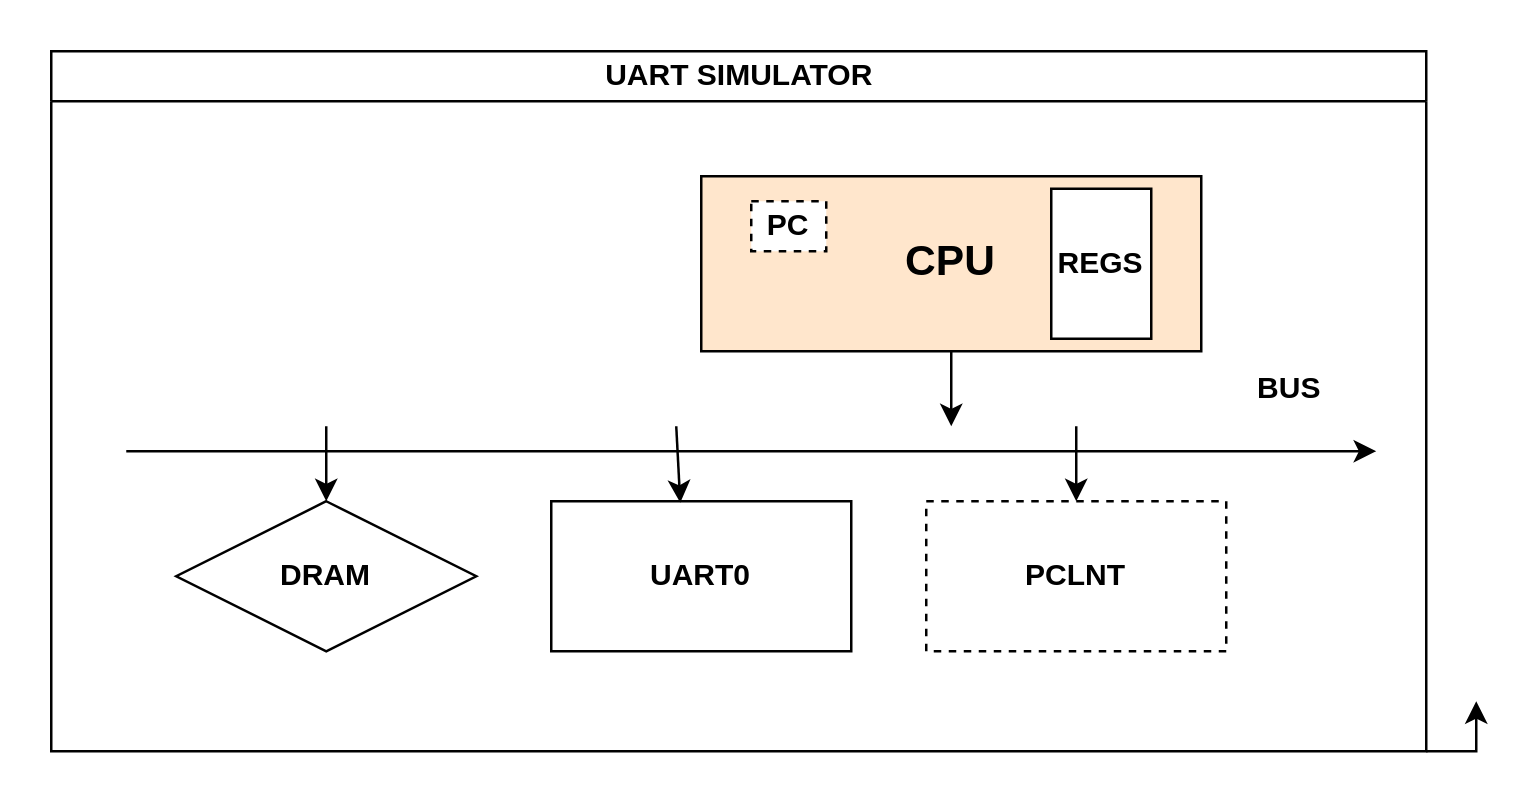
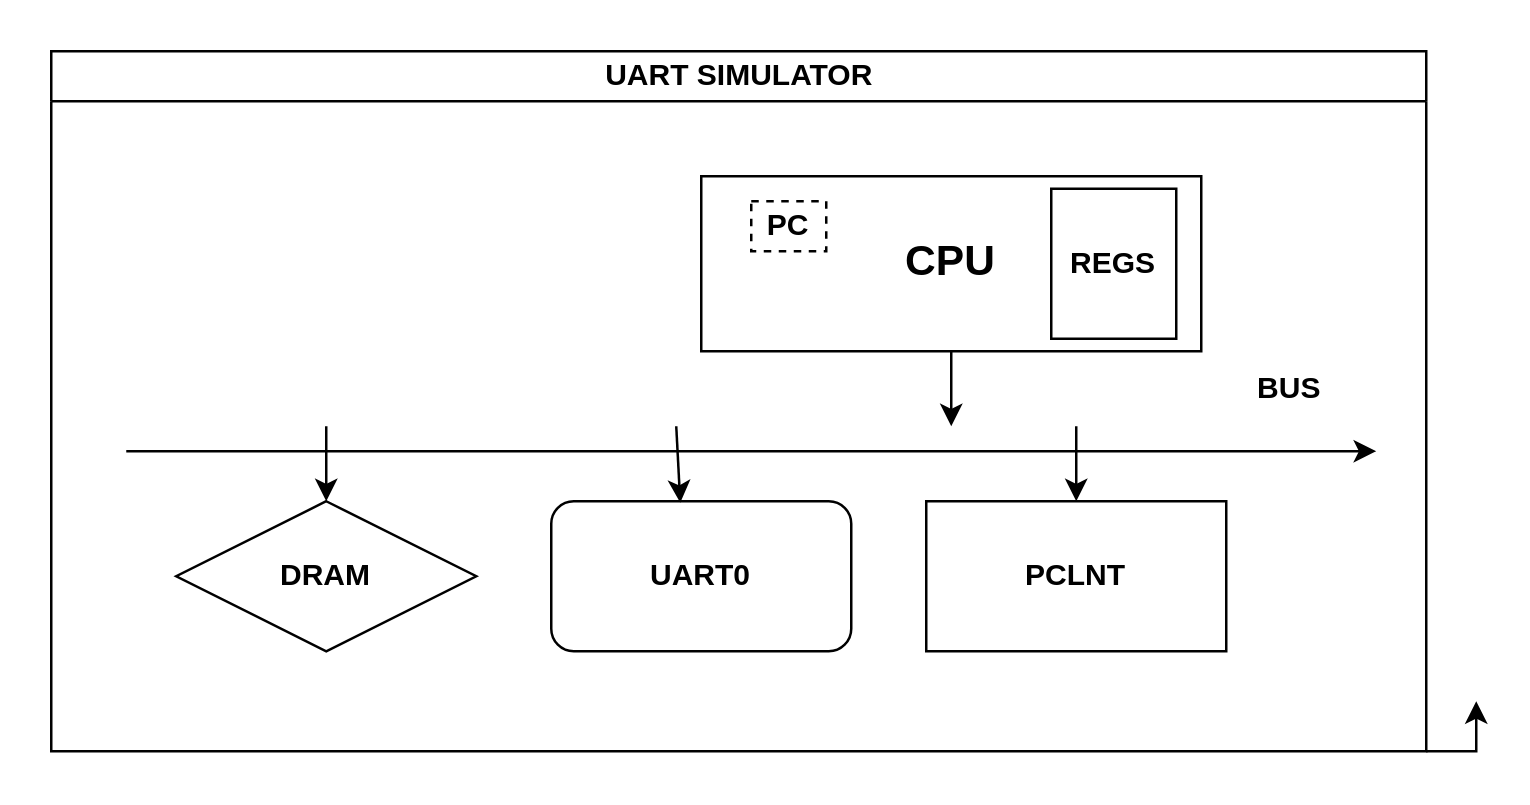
(951, 264) -> (951, 264)
(1101, 264) -> (1114, 264)
(701, 576) -> (701, 576)
(1076, 576) -> (1076, 576)
